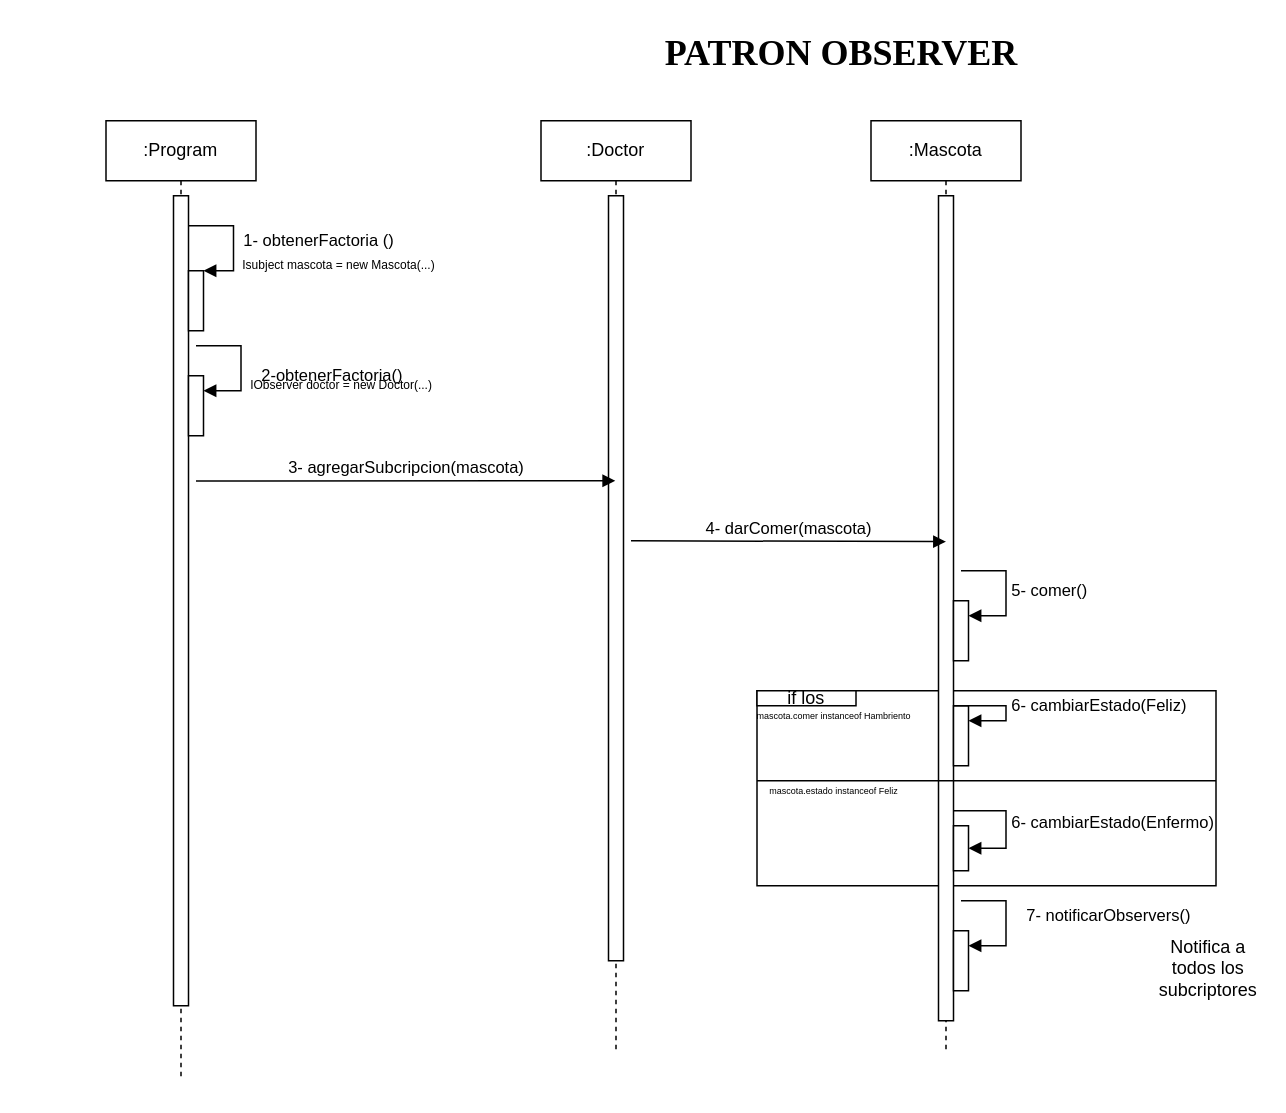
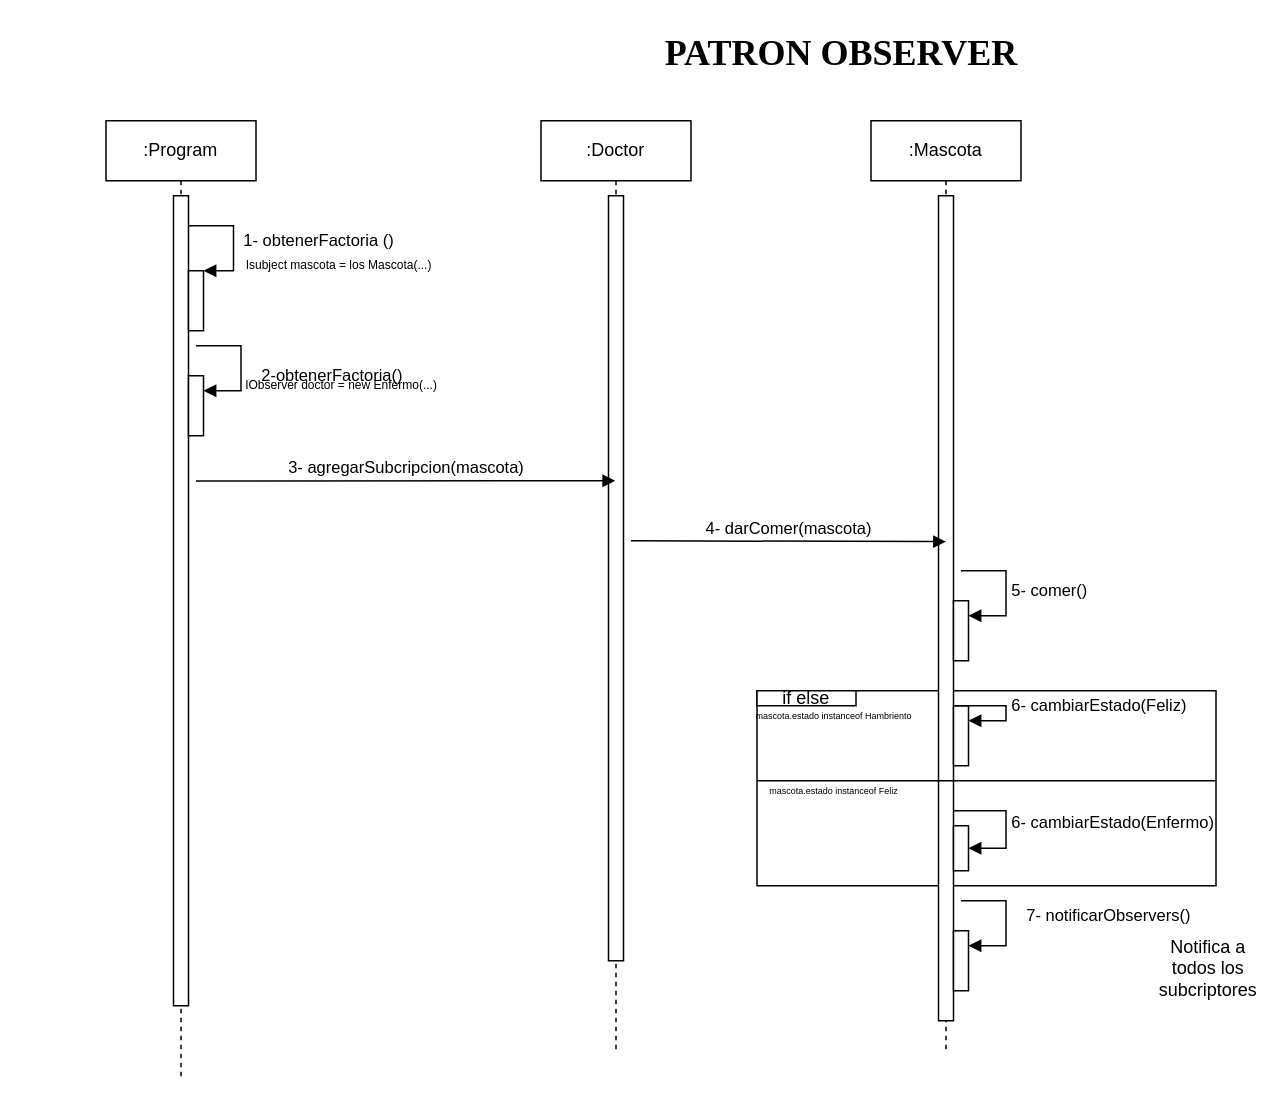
(339, 263) -> (339, 263)
(242, 383) -> (242, 383)
(806, 698) -> (806, 698)
(834, 713) -> (834, 713)
